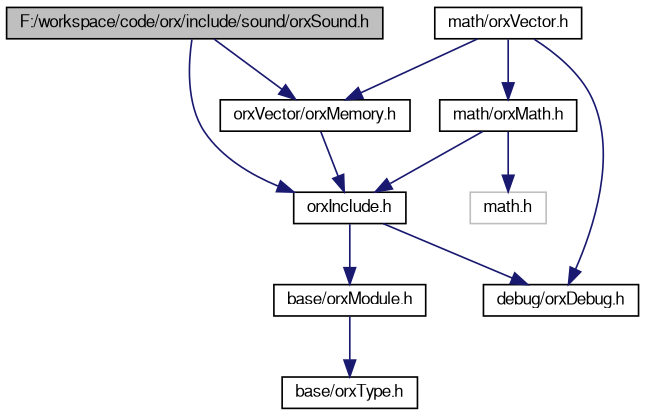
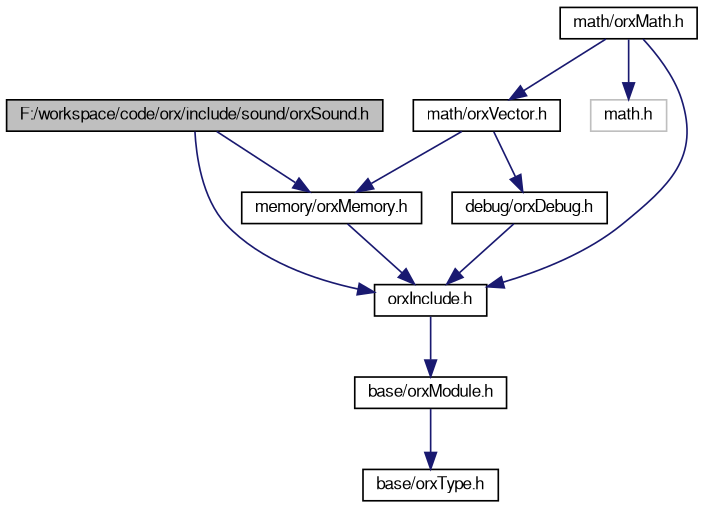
(508, 61) -> (565, 65)
(315, 116) -> (332, 208)
(448, 251) -> (487, 248)
